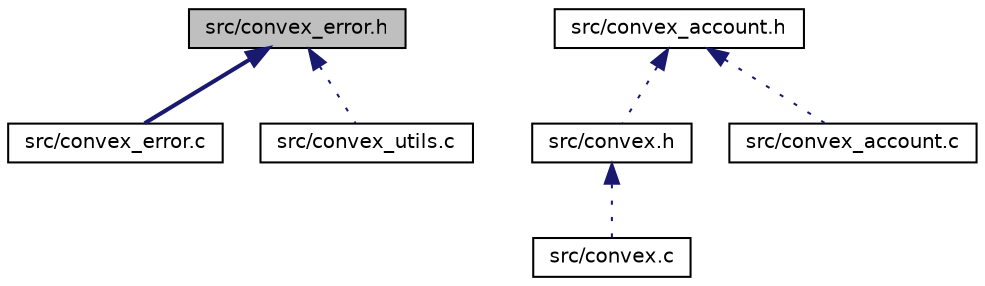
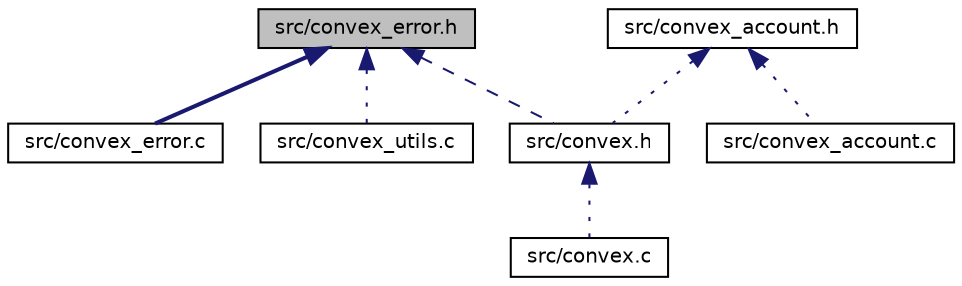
none -> (487, 90)
